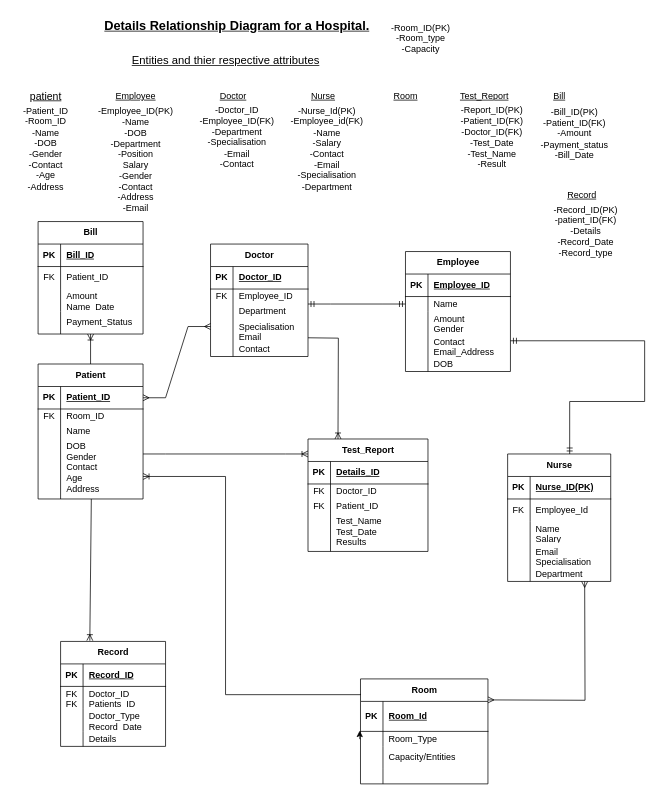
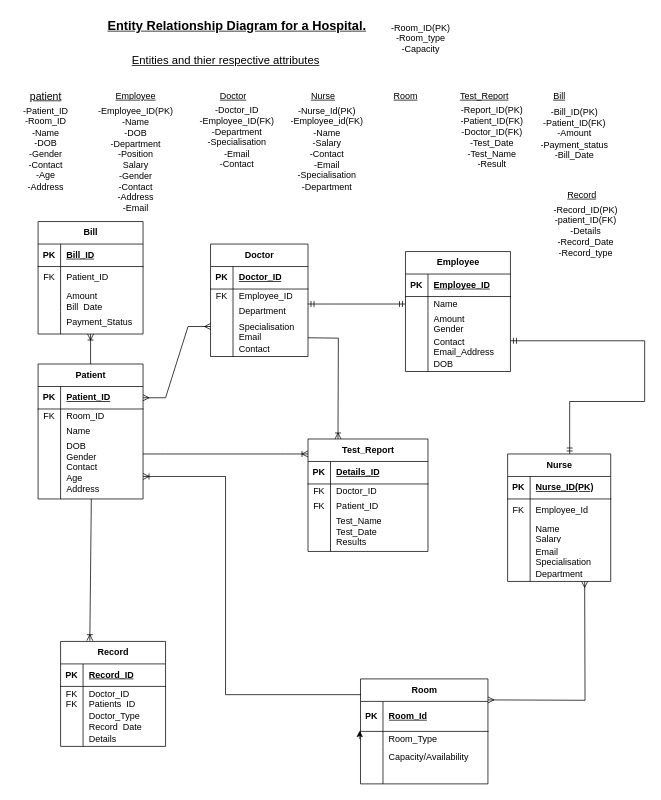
(237, 34) -> (237, 34)
(89, 300) -> (86, 300)
(428, 758) -> (435, 758)
